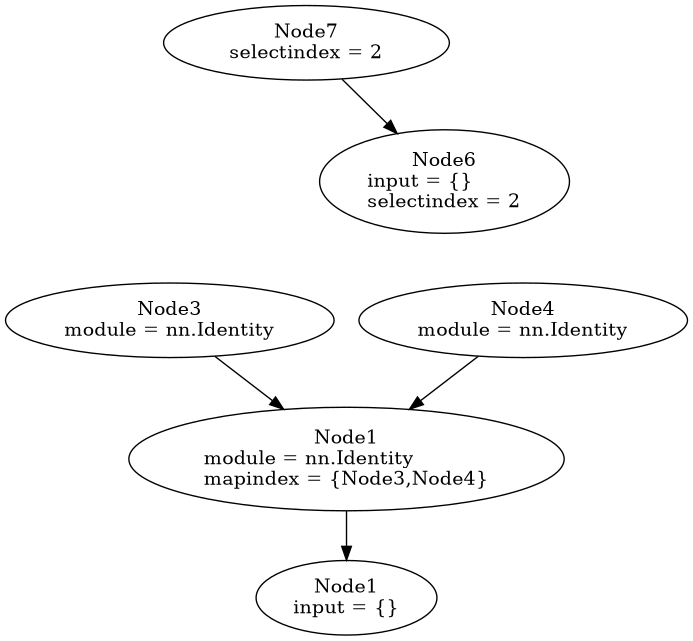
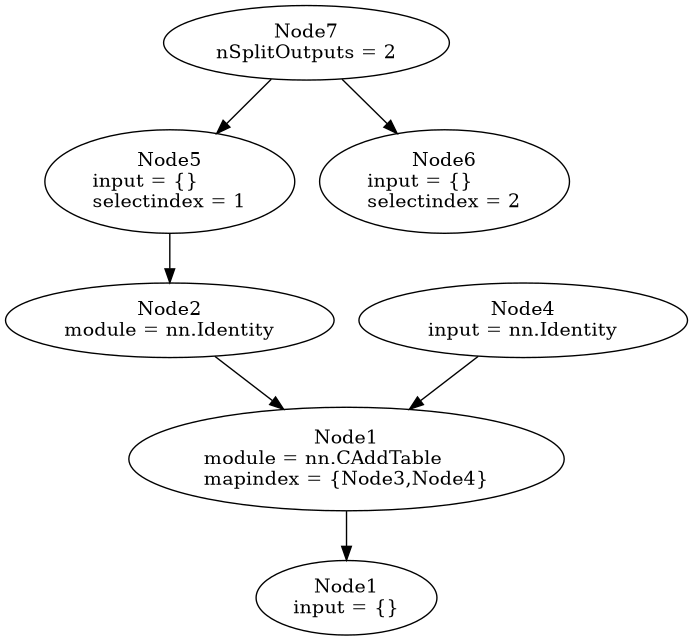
(306, 43) -> (306, 43)
none -> (170, 182)
(170, 320) -> (170, 320)
(523, 320) -> (523, 320)
(347, 459) -> (347, 459)
